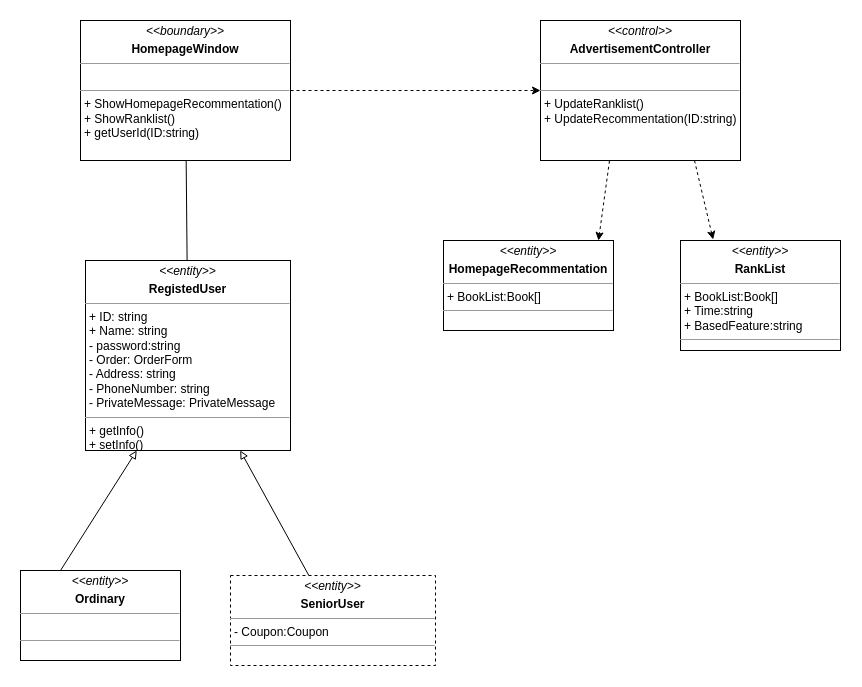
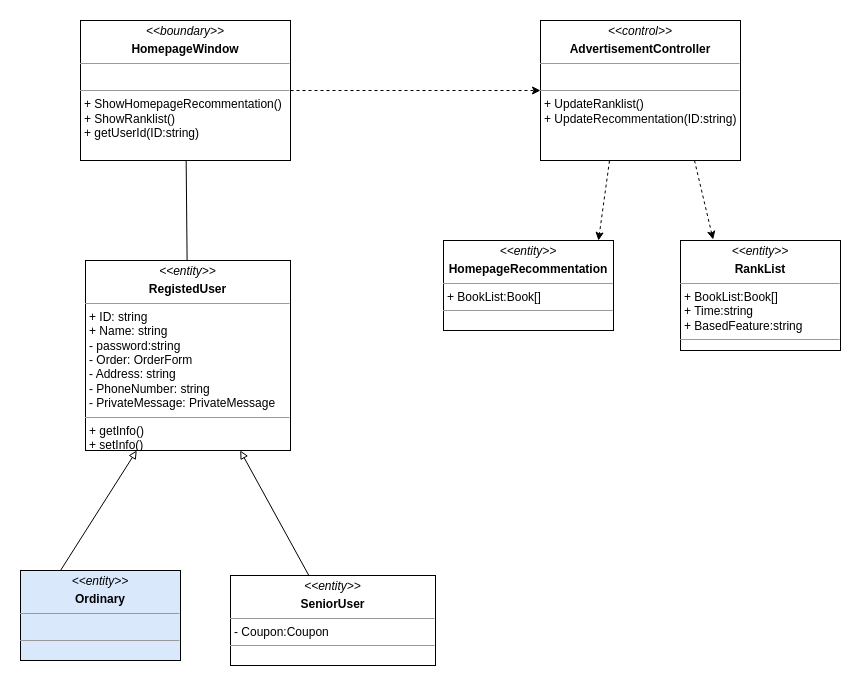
(101, 616) -> (101, 616)
(333, 621) -> (333, 621)
